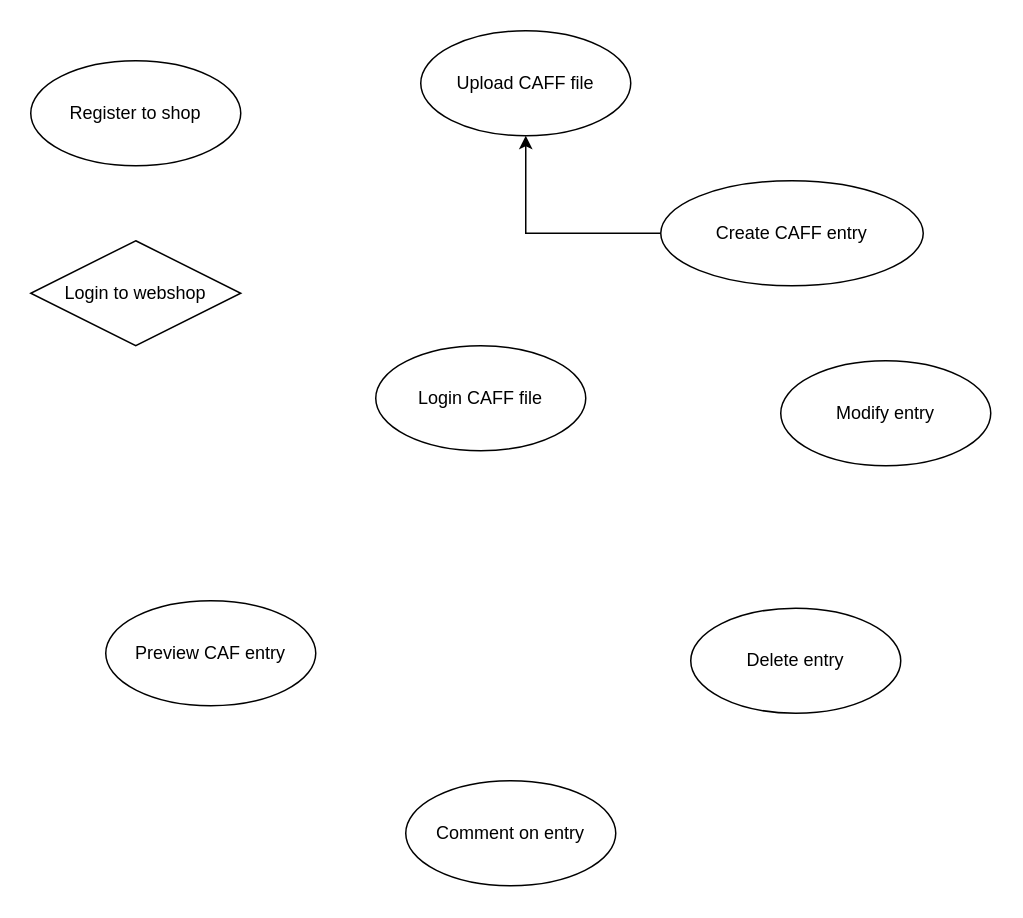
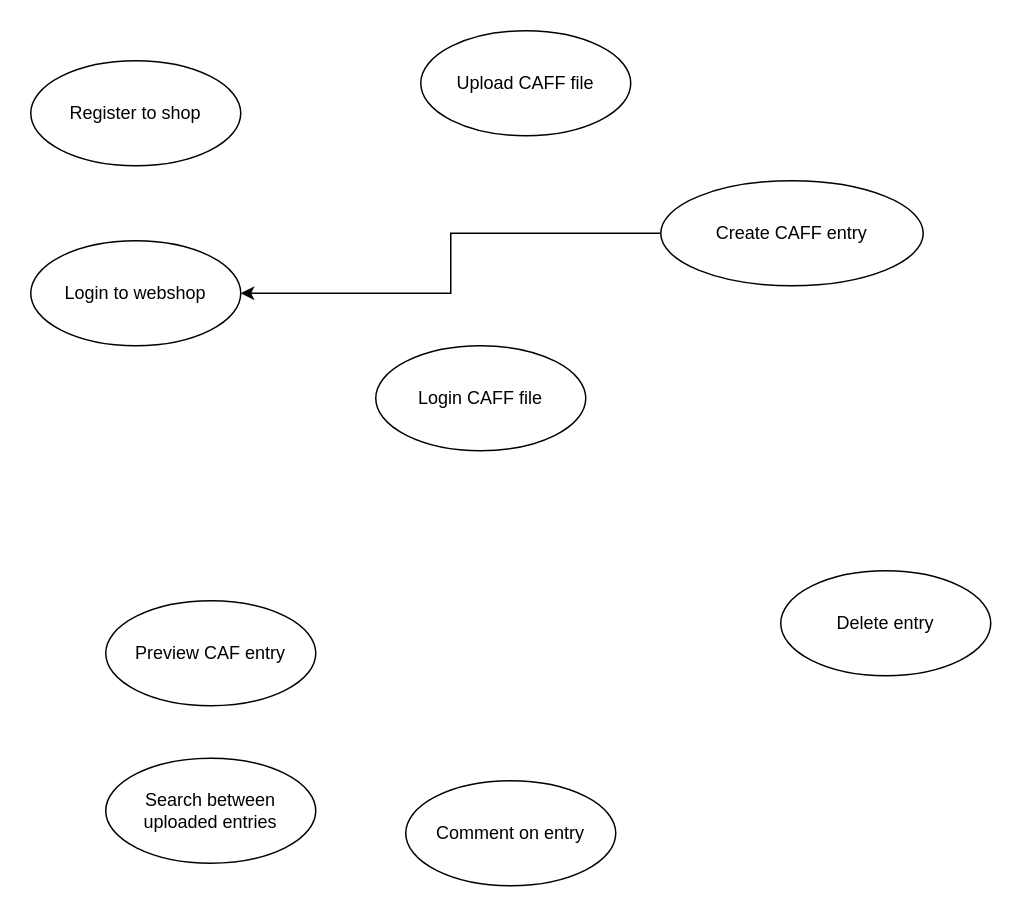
(526, 191) -> (420, 293)
(136, 293) -> (136, 293)
(886, 413) -> none
(796, 661) -> (886, 623)
none -> (211, 811)
